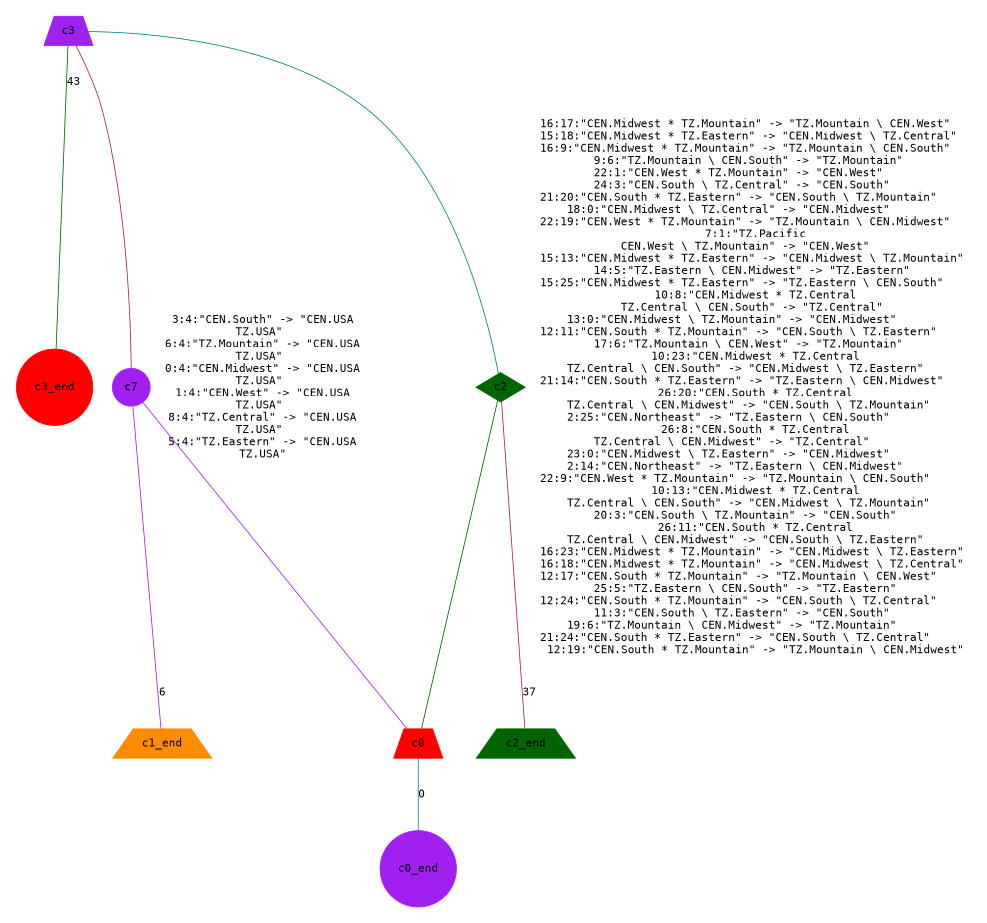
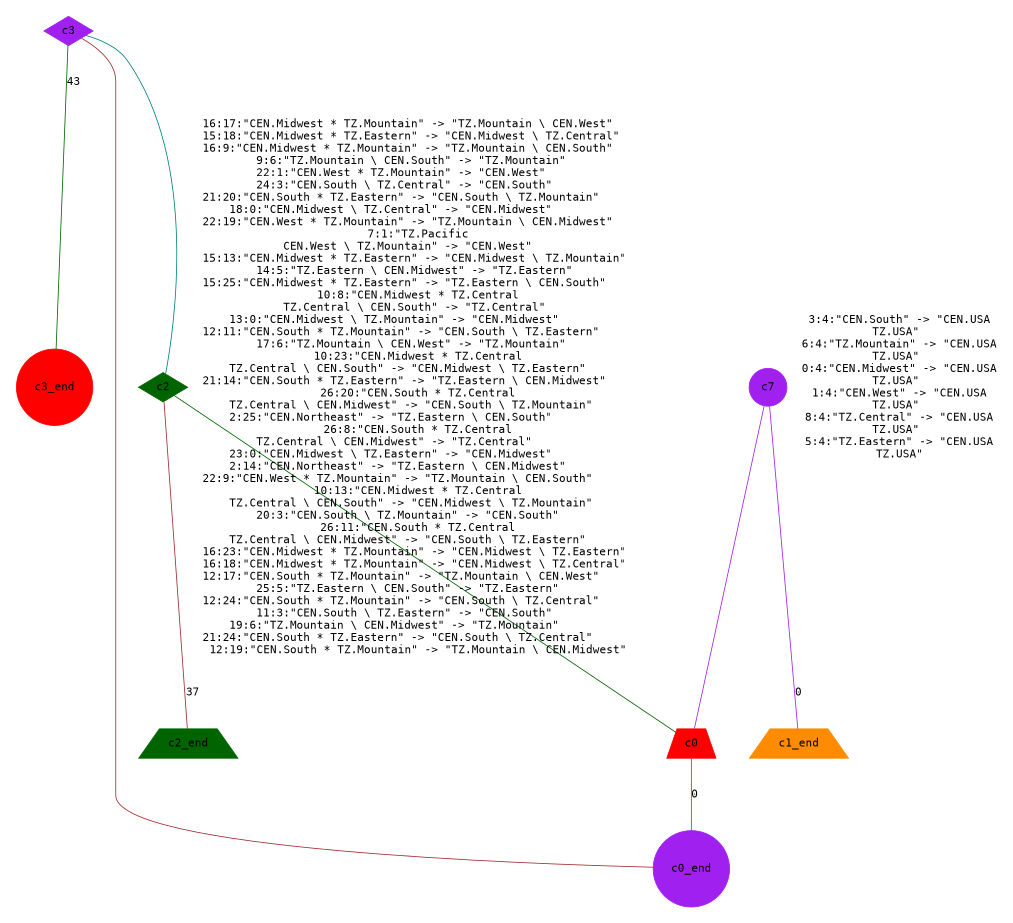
(68, 31) -> (68, 31)
(120, 204) -> (116, 684)
(163, 693) -> (799, 693)
